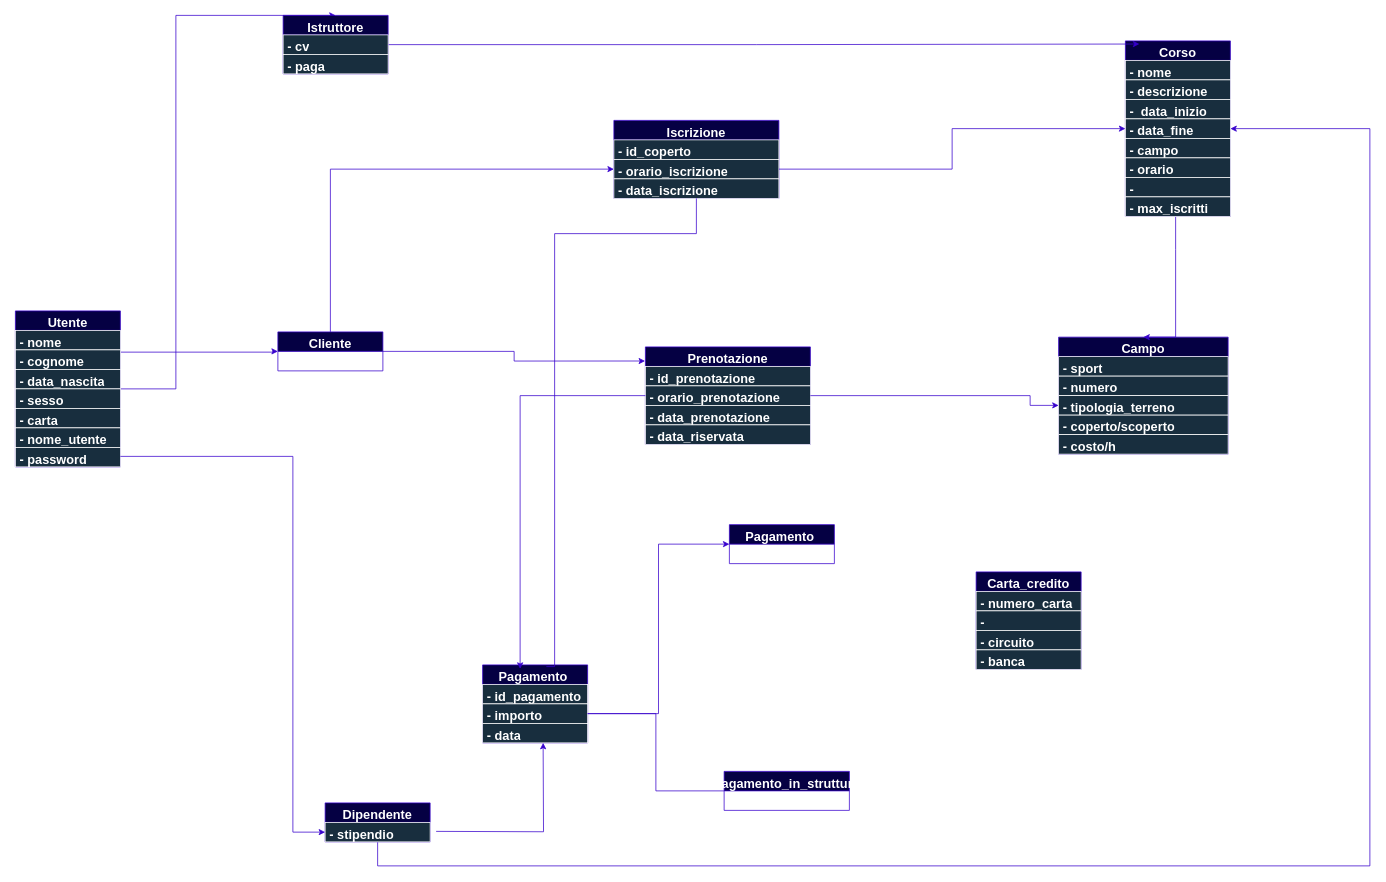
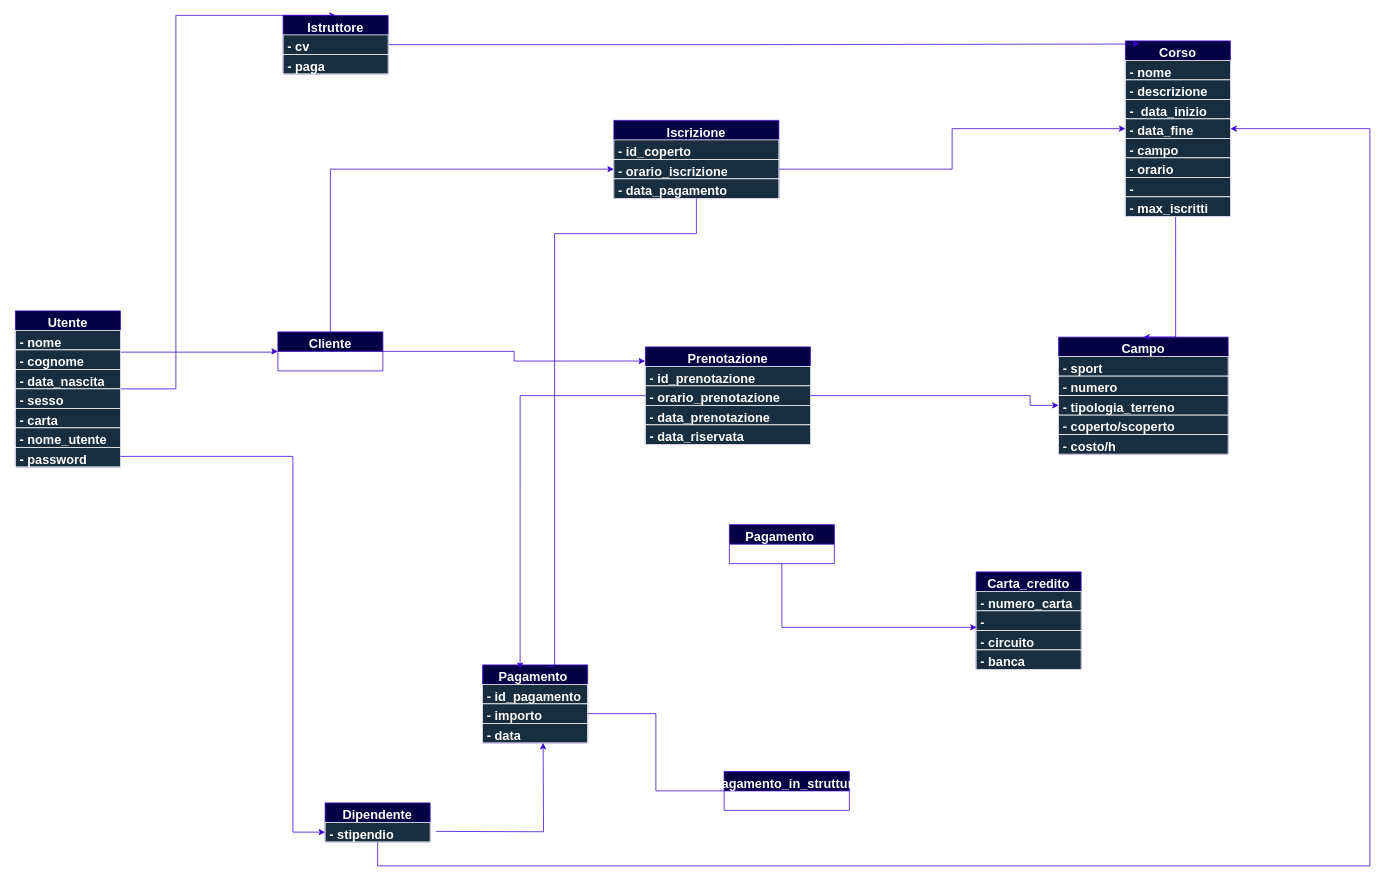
(672, 192) -> (674, 192)
none -> (875, 627)
(659, 629) -> none
